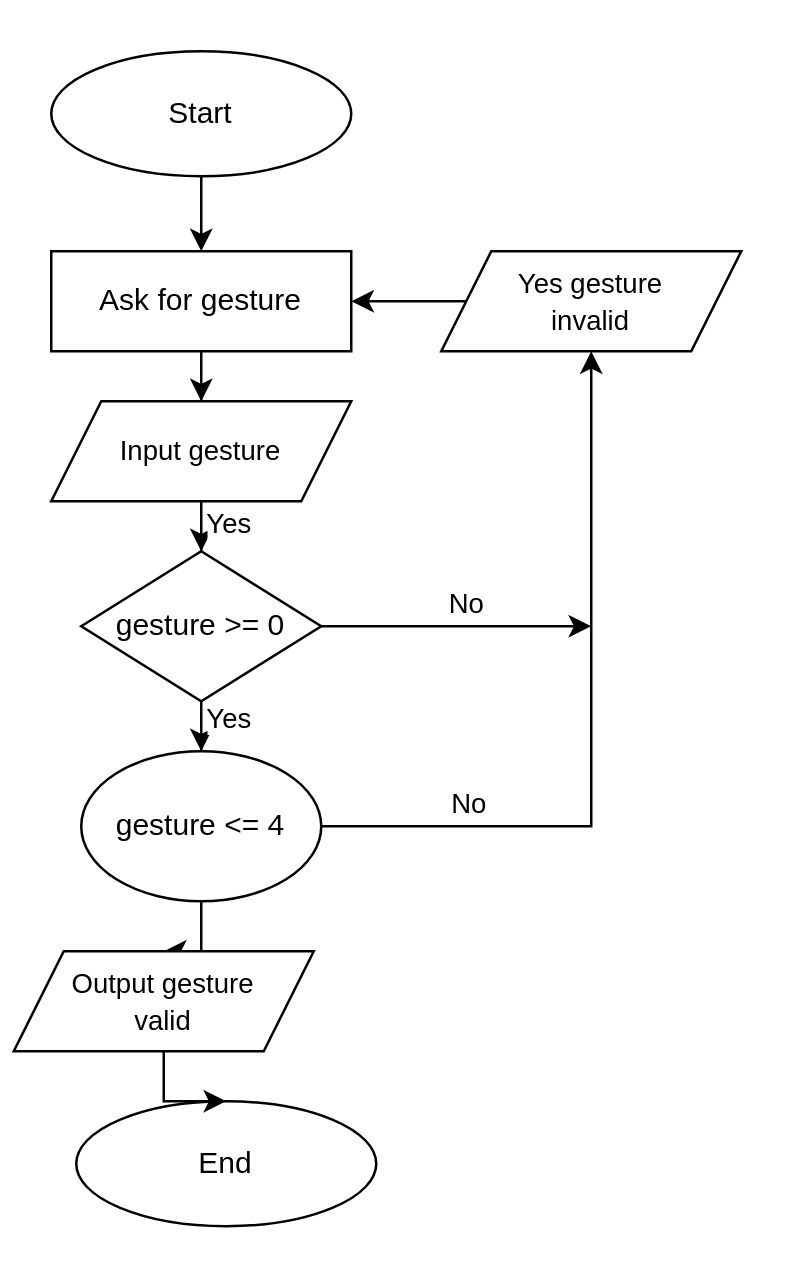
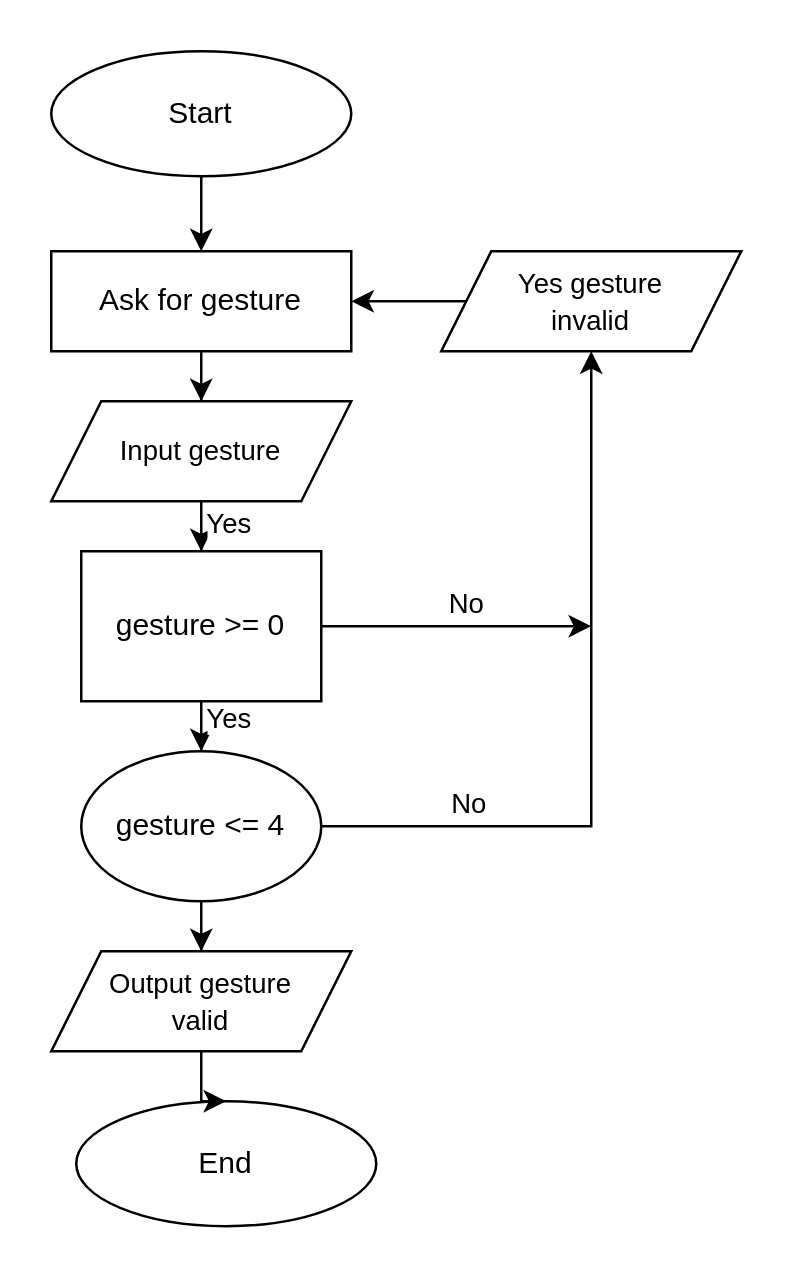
(201, 626) -> (201, 626)
(164, 1001) -> (201, 1001)
